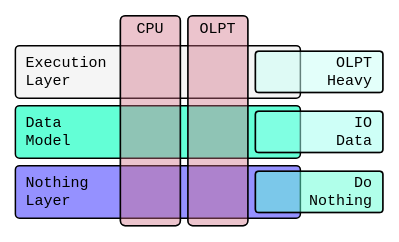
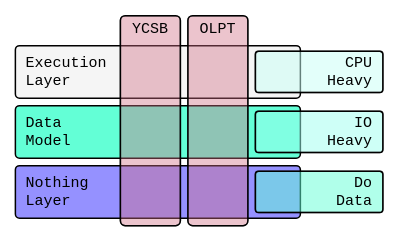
(150, 30) -> (150, 30)
(360, 72) -> (360, 72)
(365, 132) -> (360, 132)
(354, 192) -> (365, 192)
